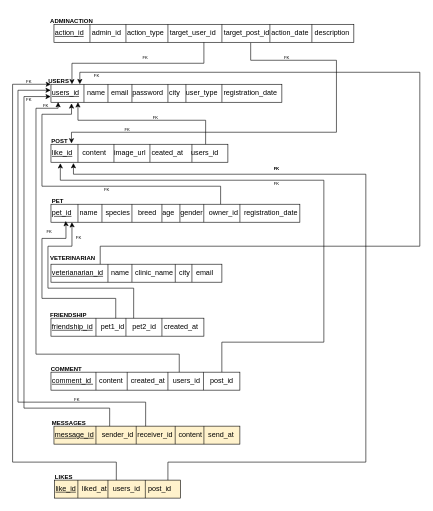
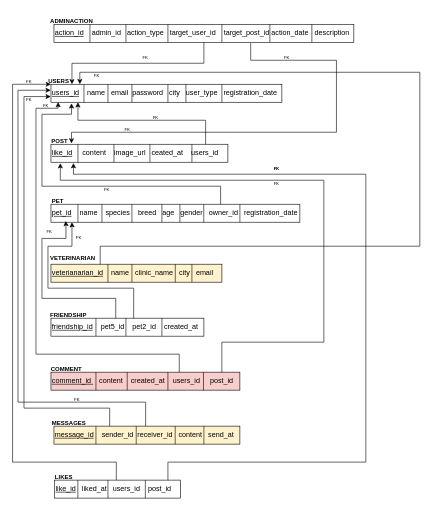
(136, 273) -> (136, 273)
(128, 327) -> (128, 327)
(145, 381) -> (145, 381)
(117, 489) -> (117, 489)
